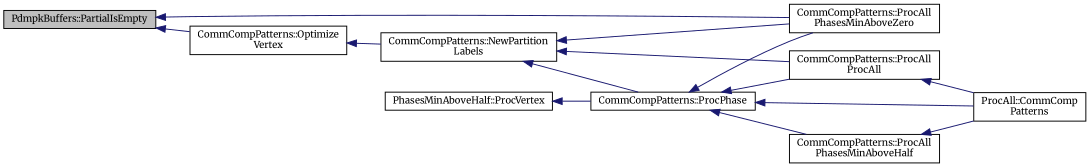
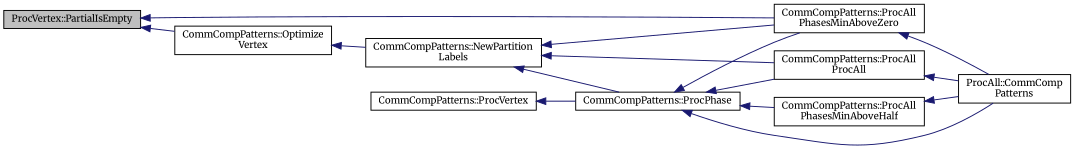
(80, 19) -> (72, 19)
none -> (949, 54)
(469, 101) -> (454, 101)
